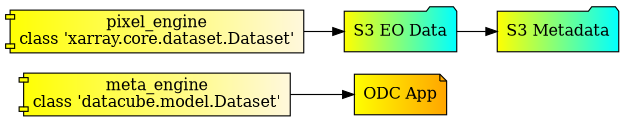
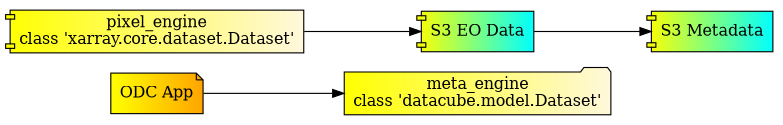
(400, 32) -> (478, 32)
(558, 32) -> (712, 32)
(157, 94) -> (478, 93)
(316, 94) -> (268, 93)
